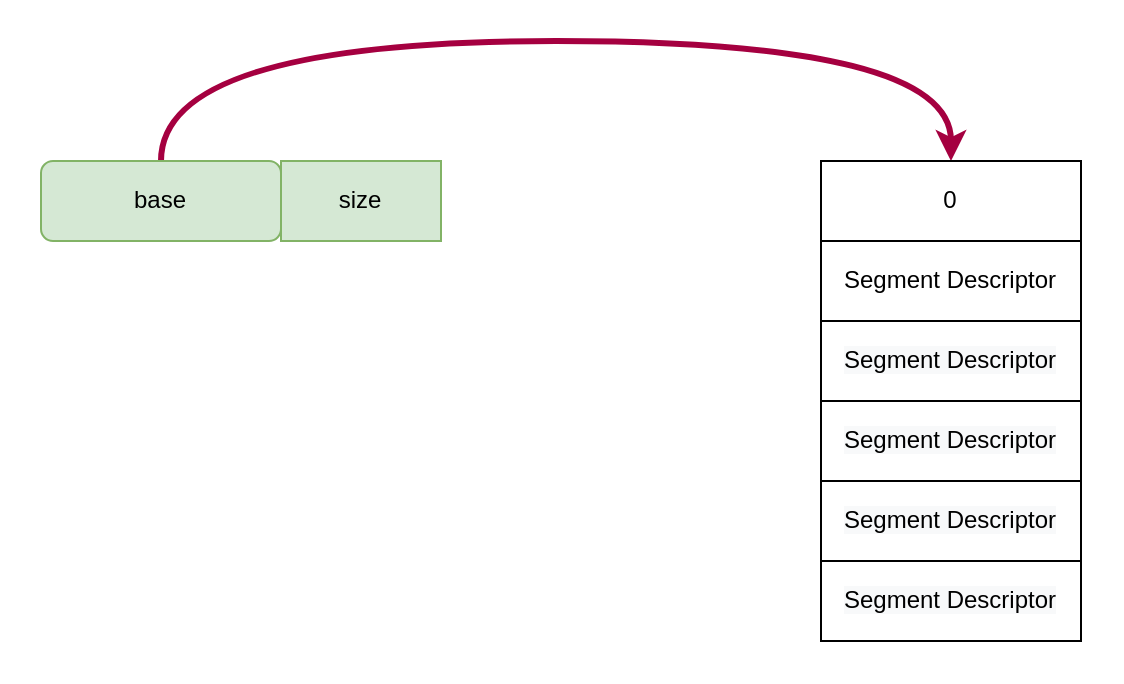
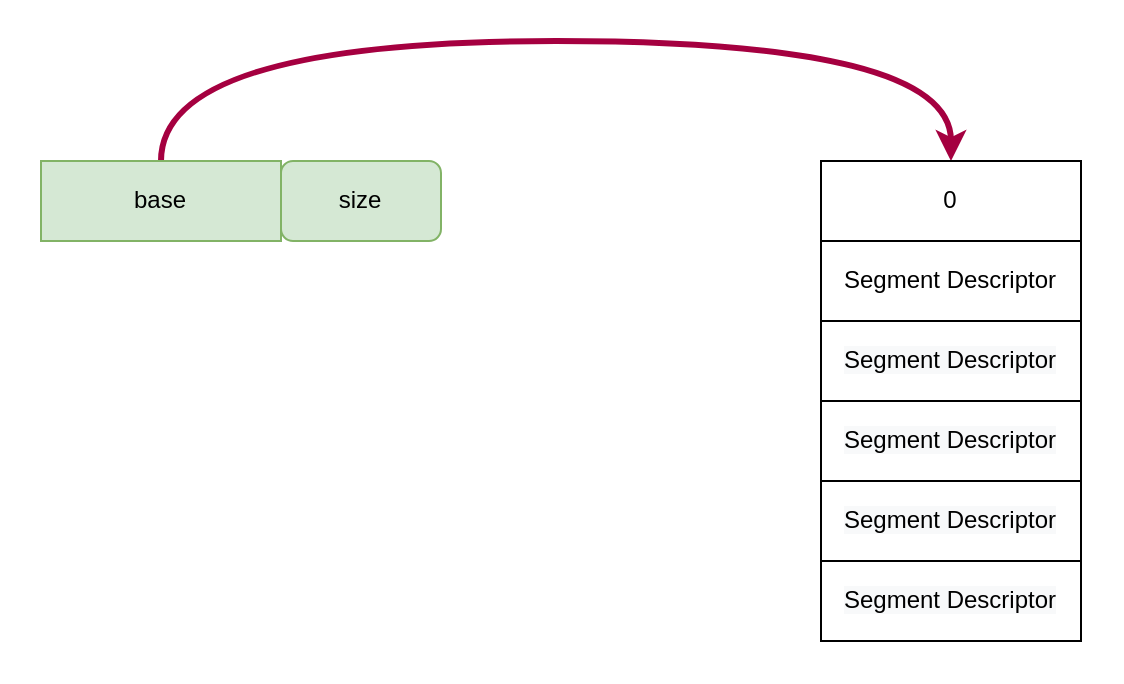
(161, 201) -> (161, 201)
(361, 201) -> (361, 201)
